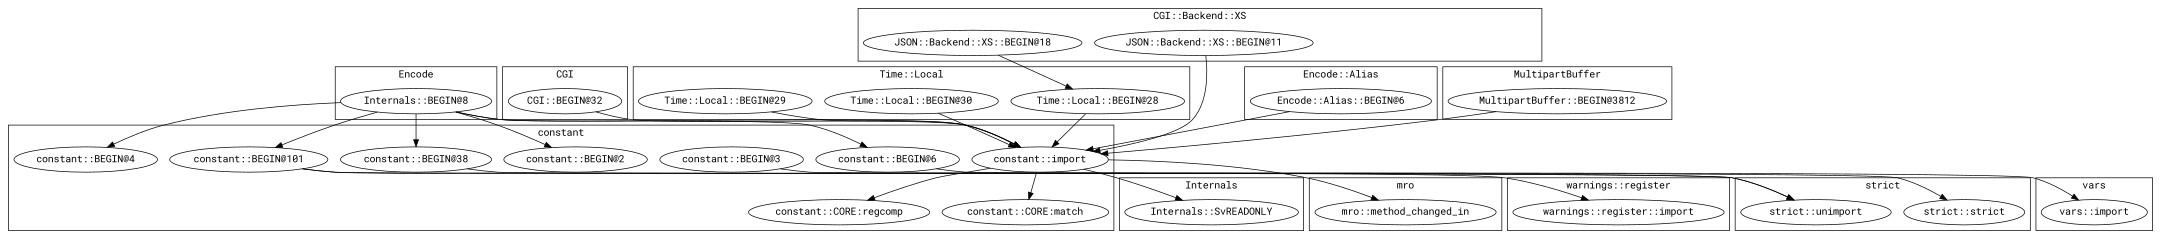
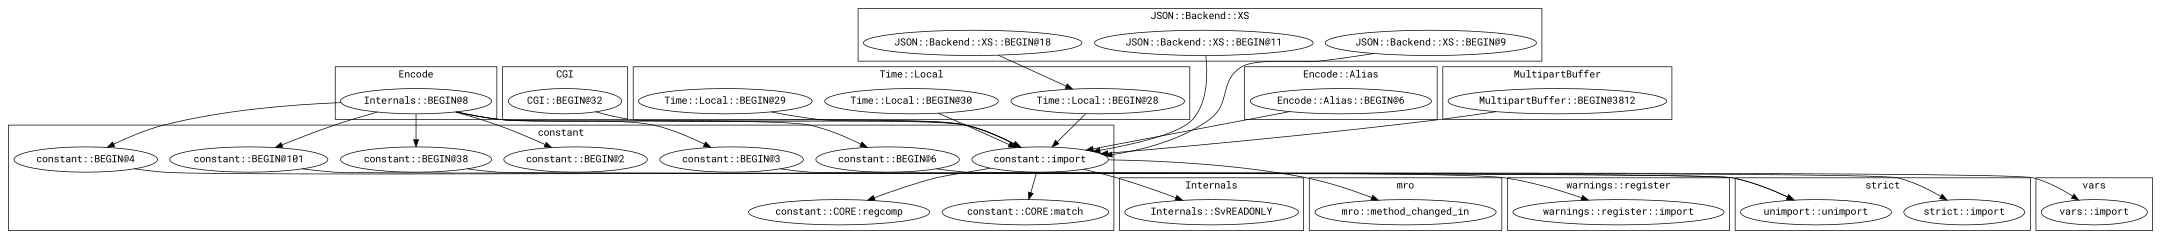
(1200, 17) -> (1200, 17)
none -> (1431, 43)
none -> (582, 121)
(943, 173) -> (859, 173)
(1816, 212) -> (1816, 212)
(1964, 212) -> (1964, 212)
